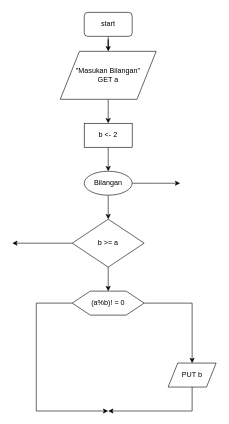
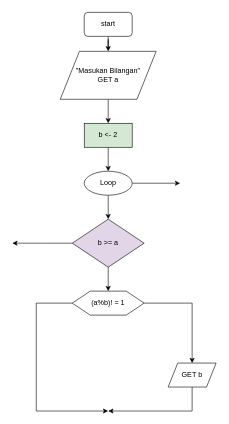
(108, 135) -> (108, 135)
(108, 183) -> (108, 183)
(108, 243) -> (108, 243)
(108, 303) -> (108, 303)
(192, 375) -> (192, 375)
